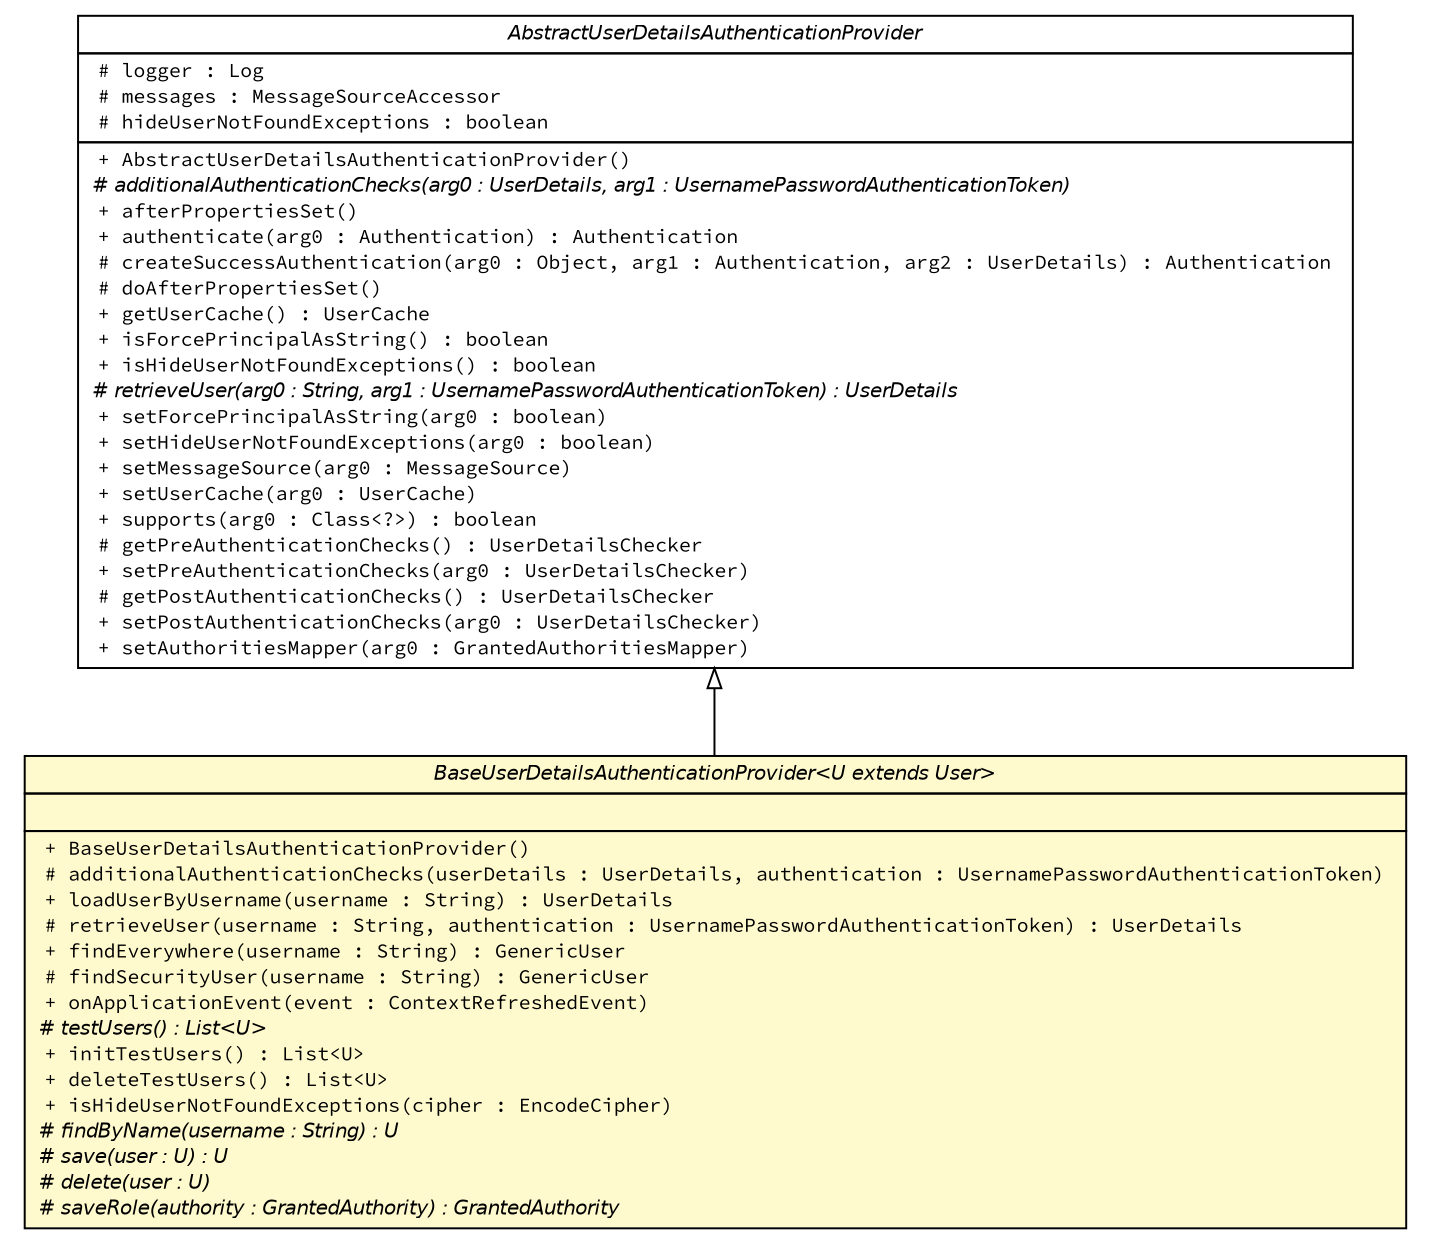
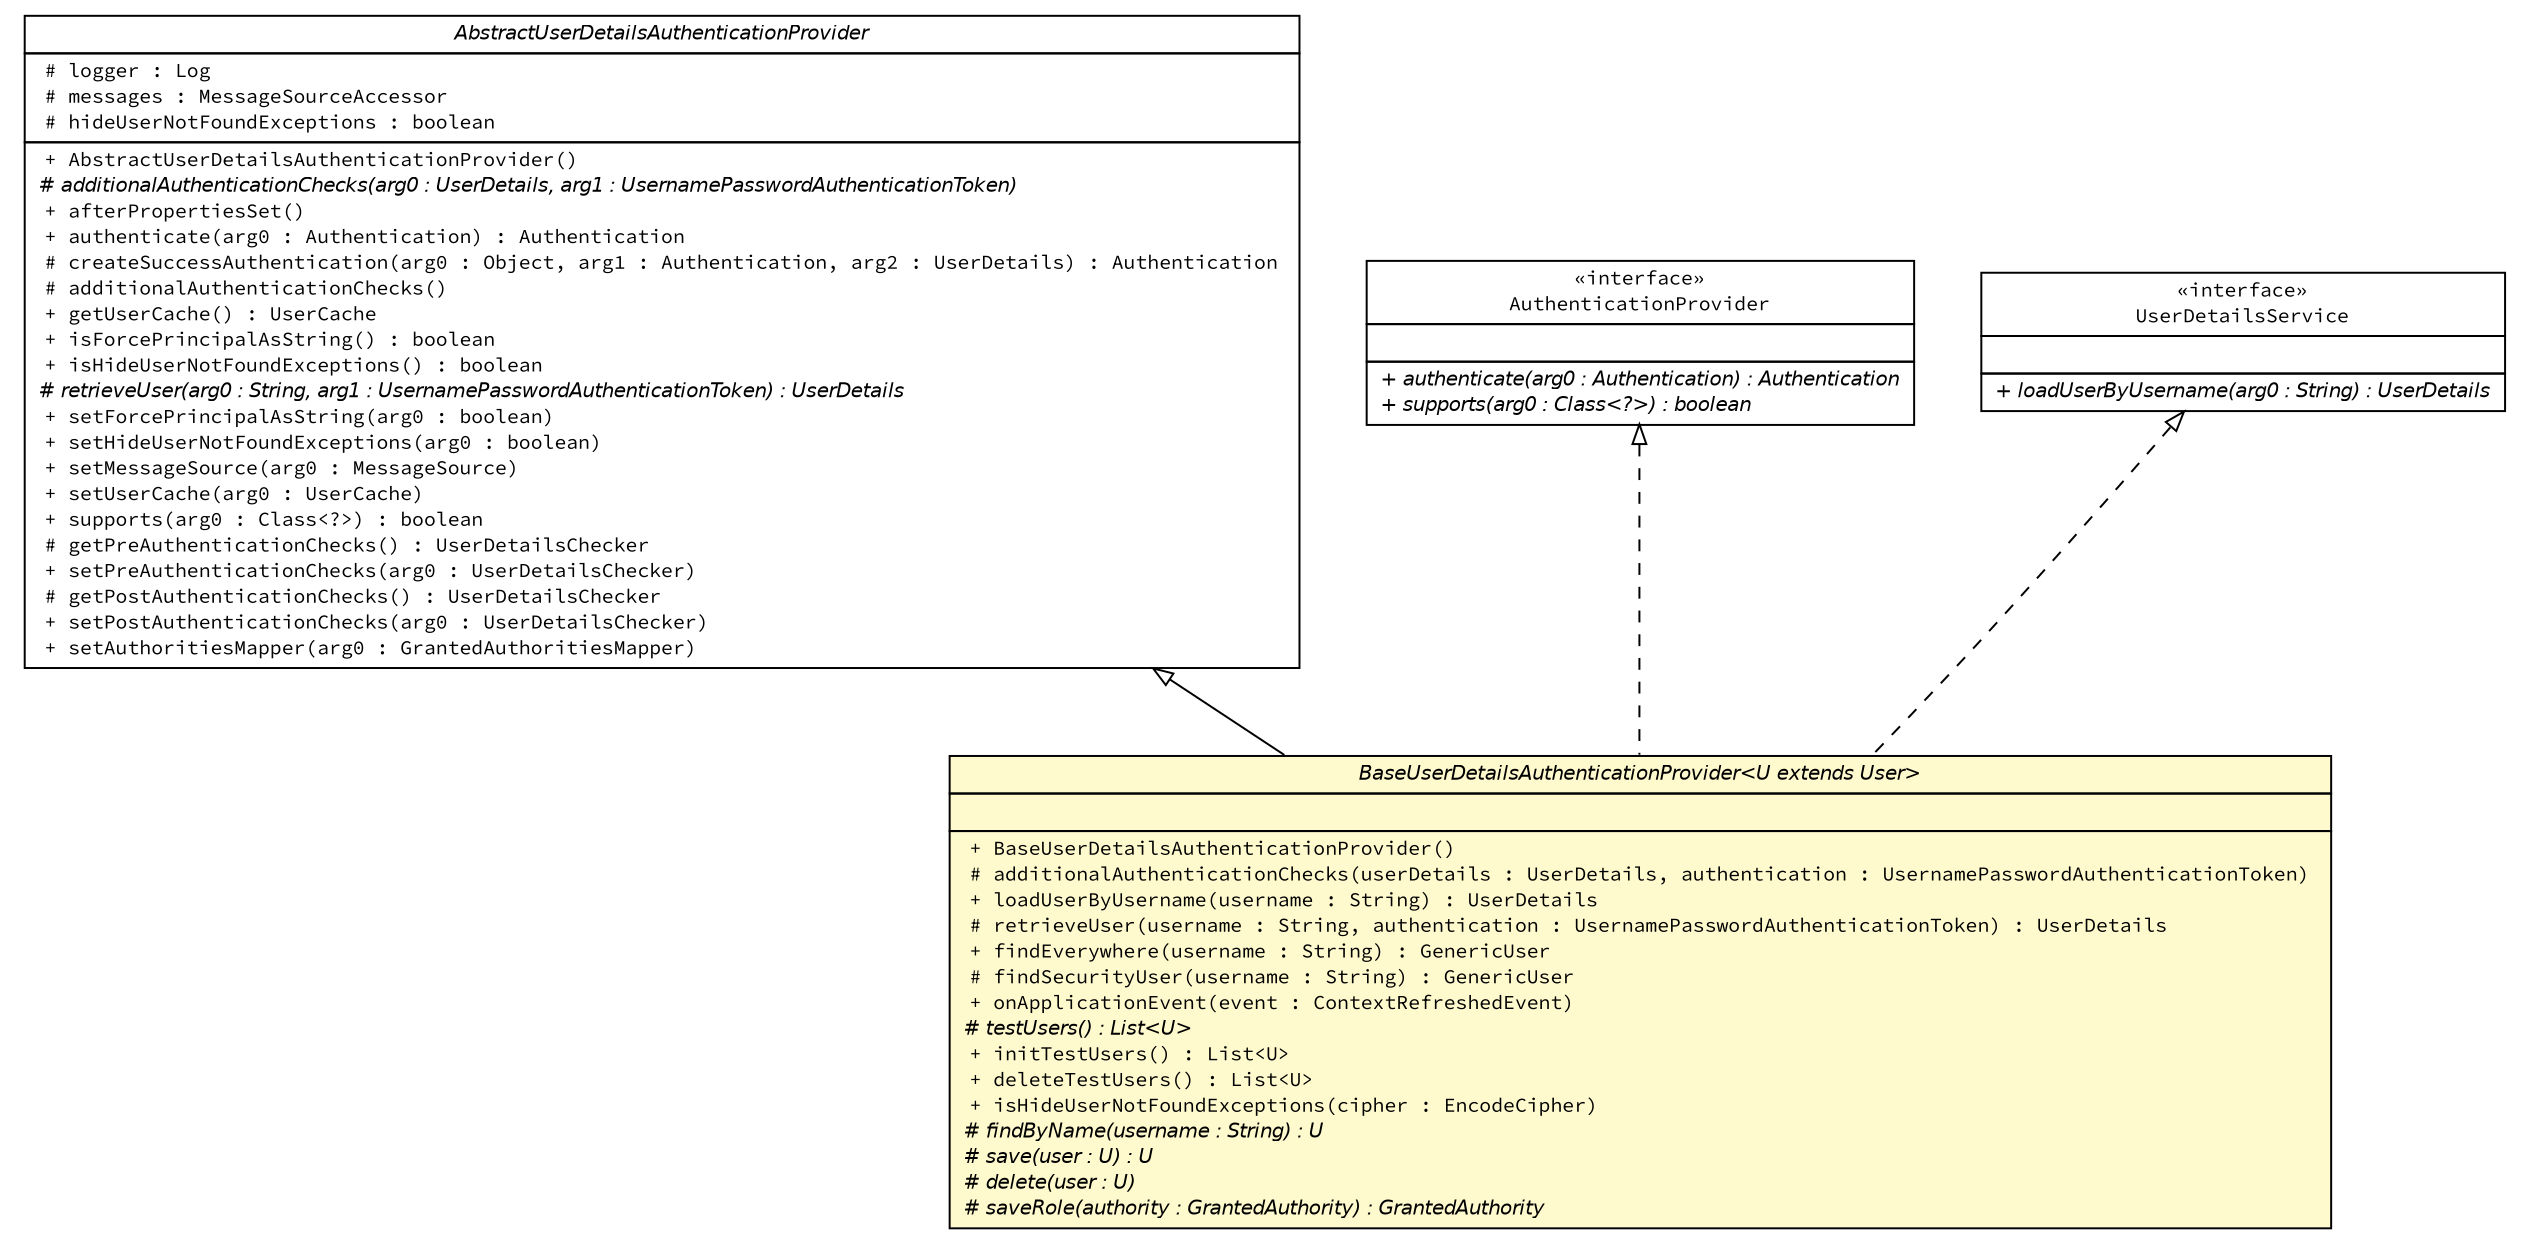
(241, 289) -> (247, 289)
none -> (1639, 342)
none -> (2242, 342)
